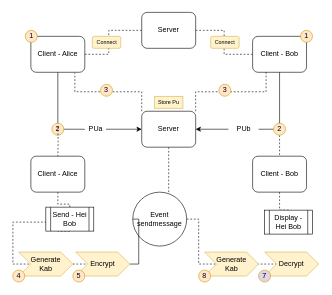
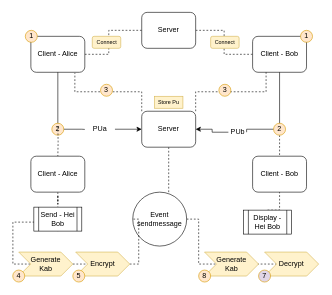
(95, 129) -> (100, 129)
(244, 129) -> (238, 132)
(70, 219) -> (58, 219)
(289, 222) -> (268, 222)
(139, 243) -> (139, 243)
